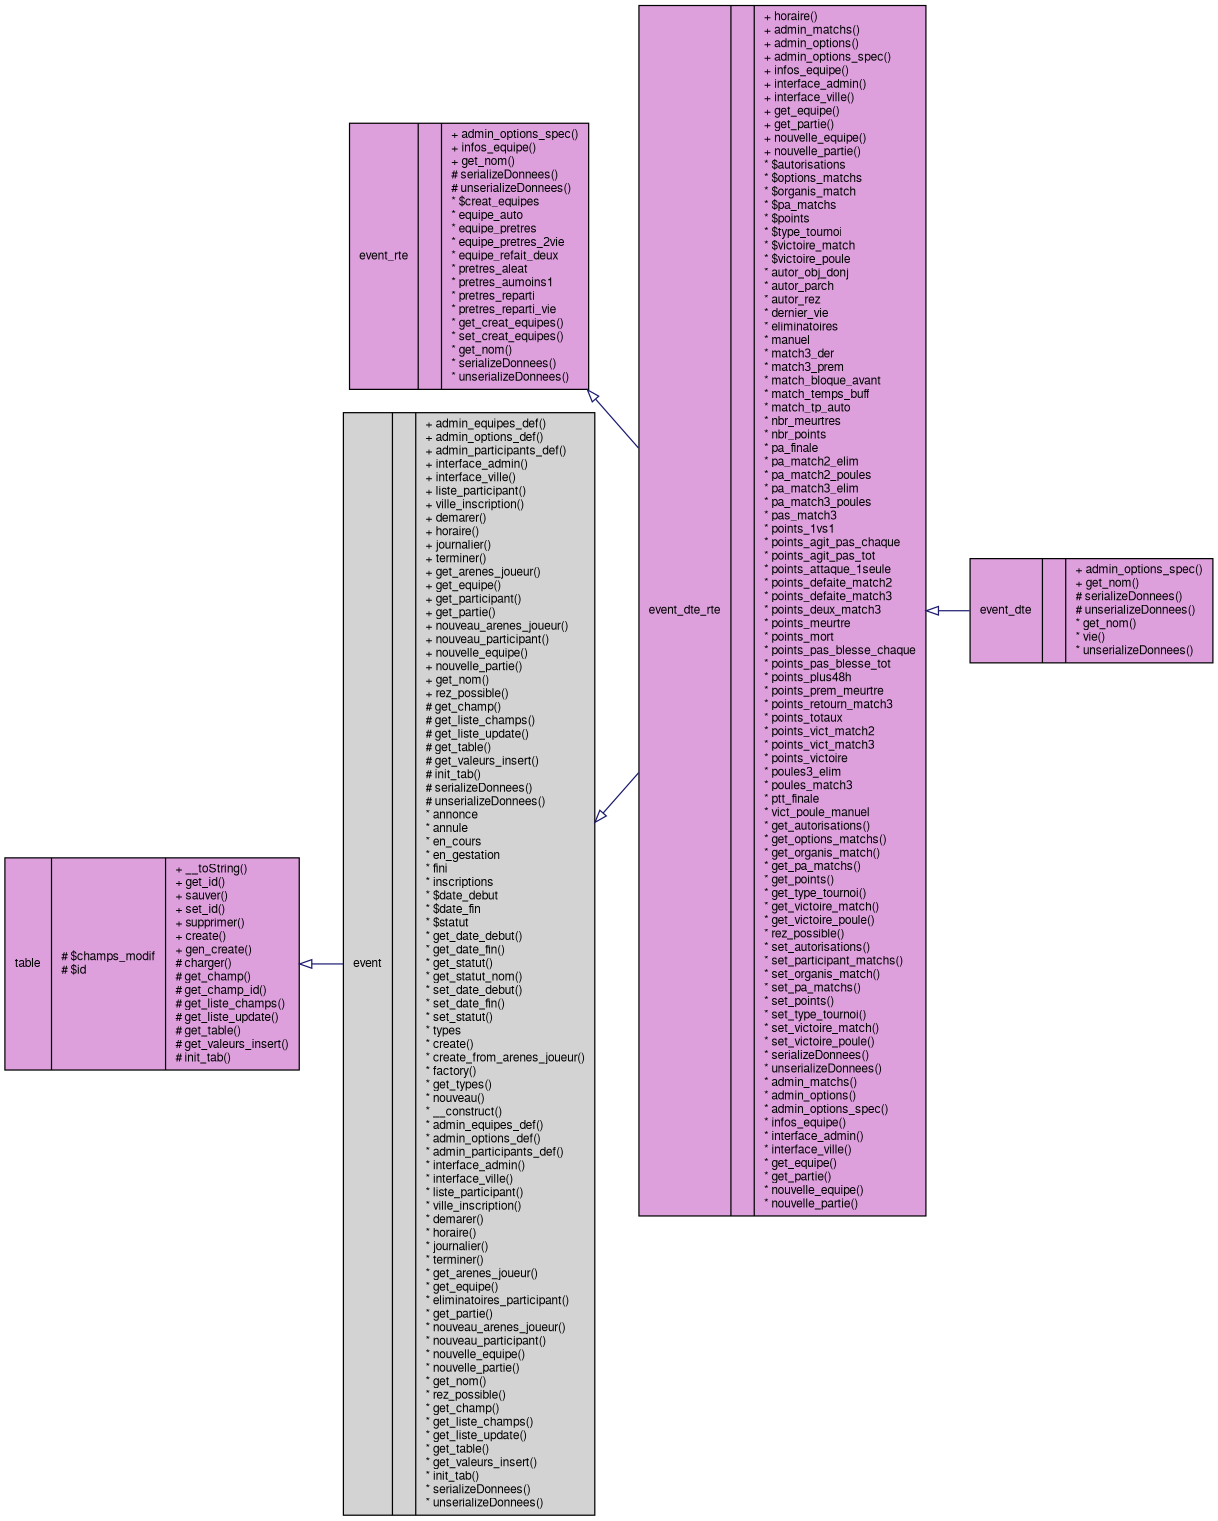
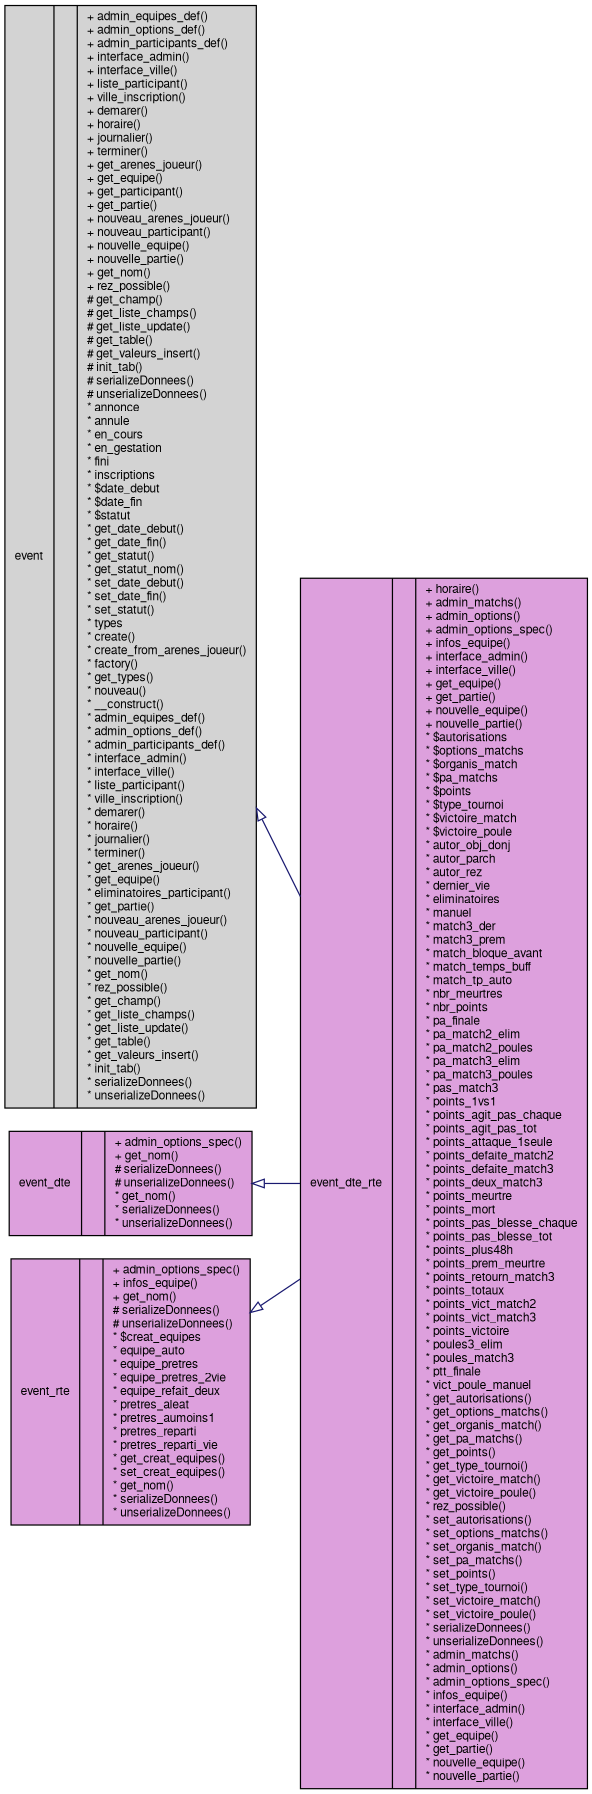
(954, 611) -> (282, 1183)
(1091, 637) -> (167, 1210)
(834, 961) -> (487, 1534)
(152, 964) -> none
